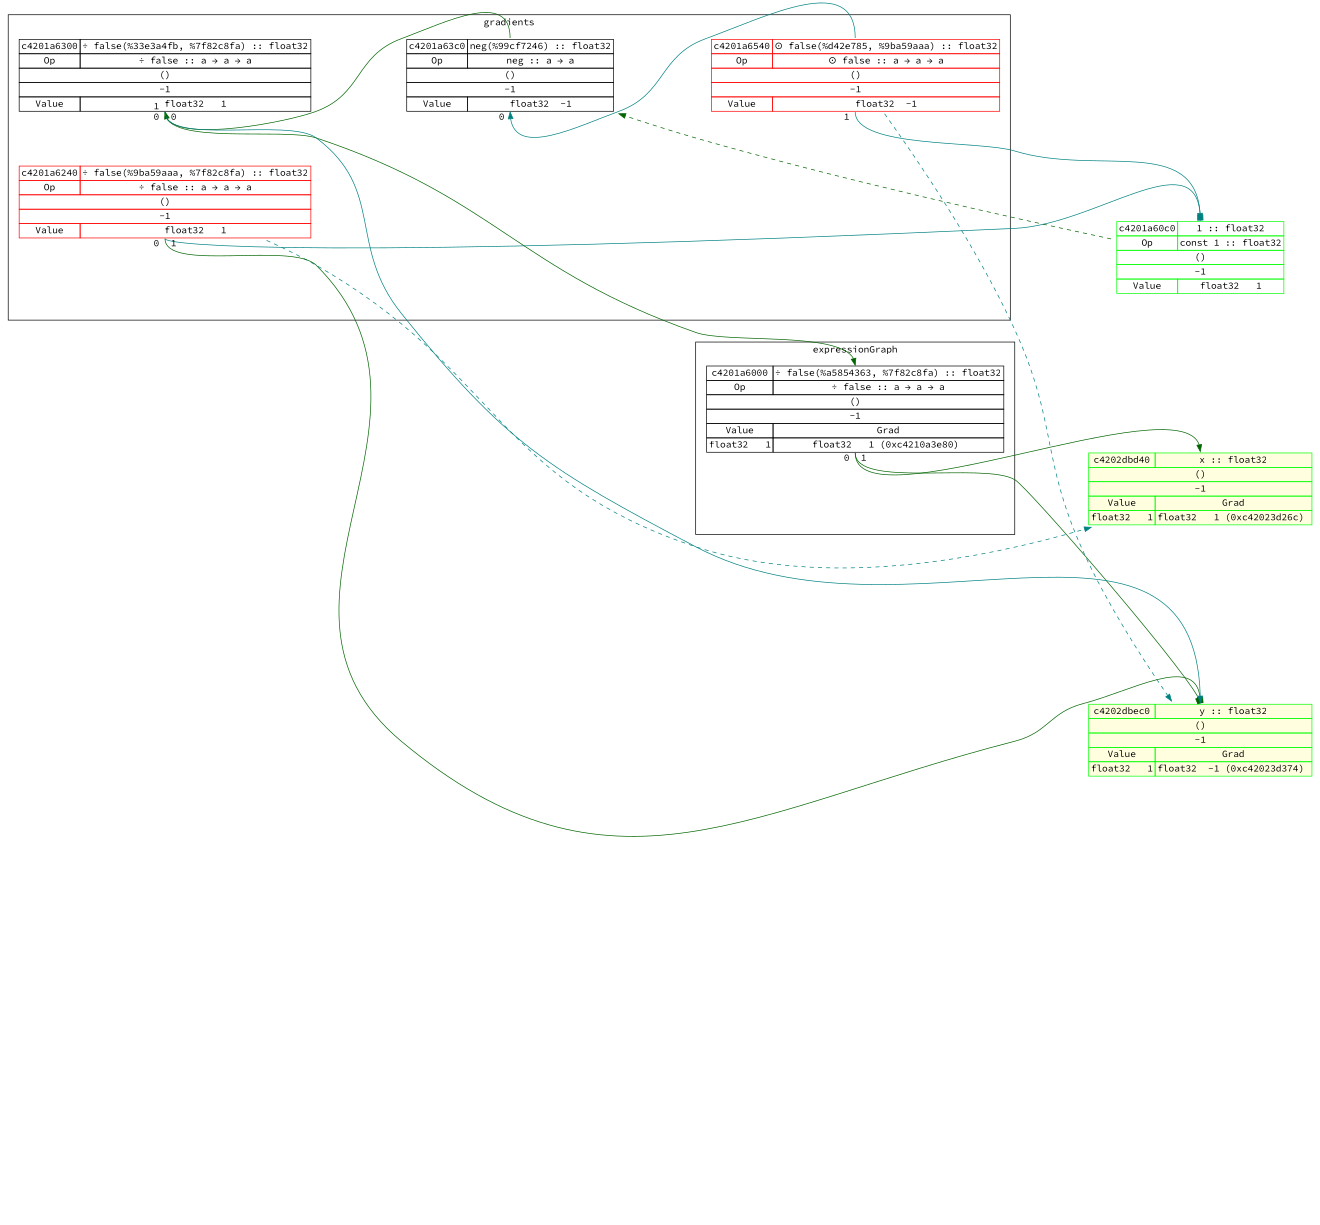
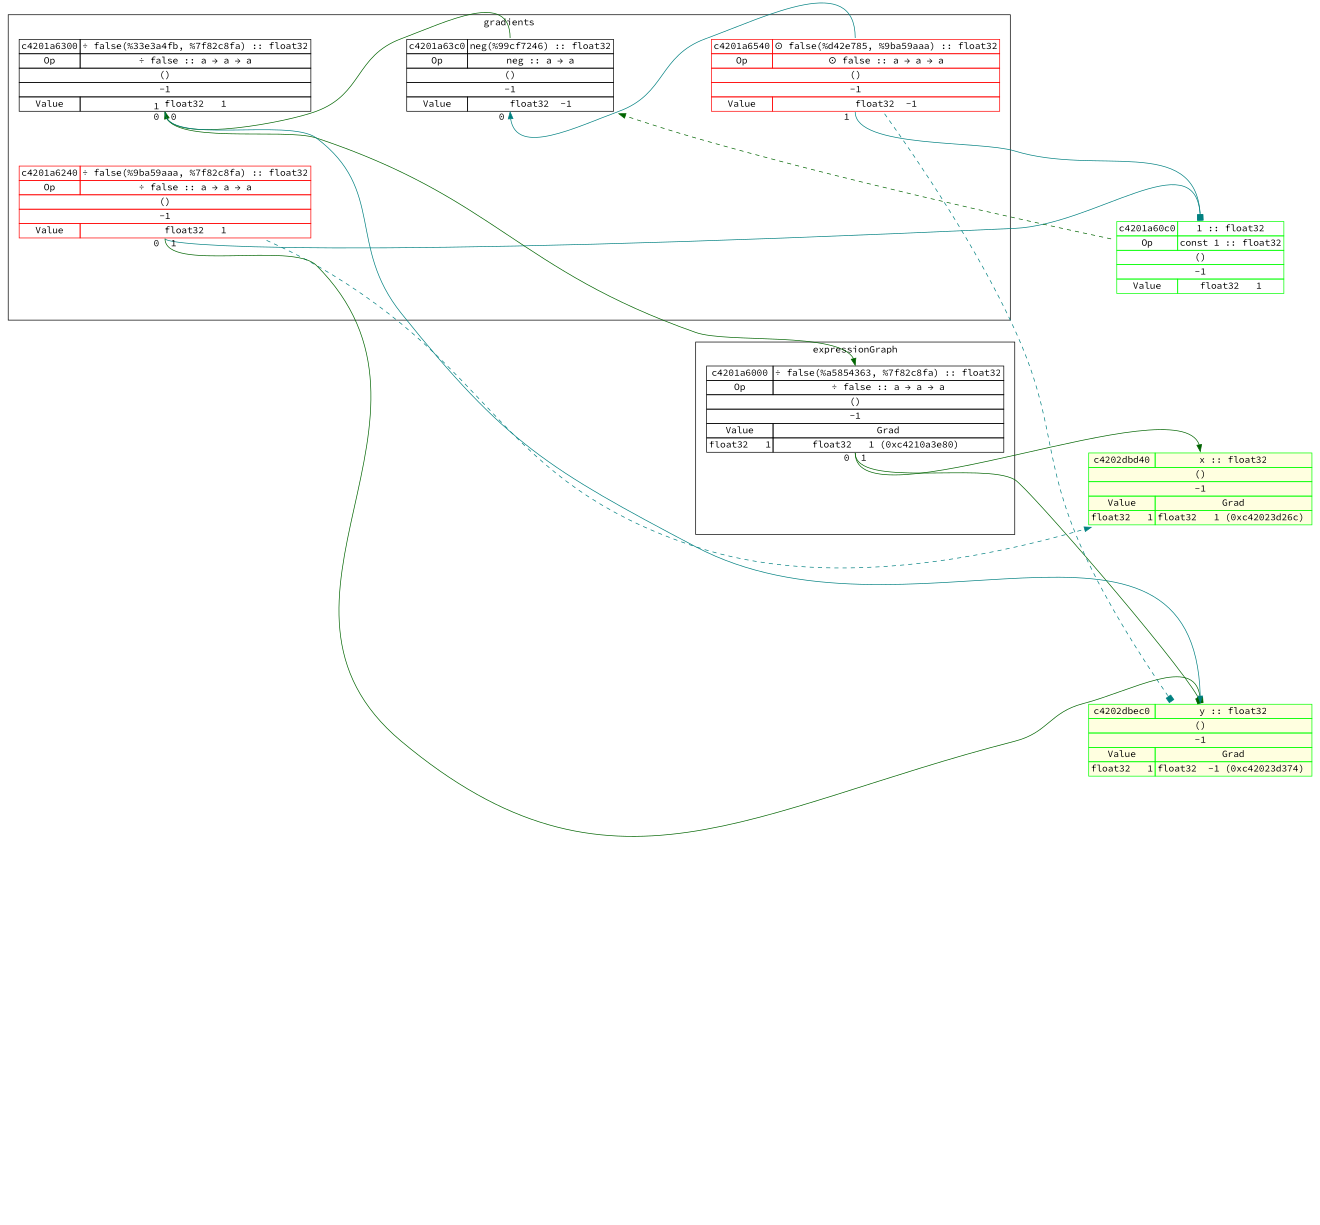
(694, 241) -> (694, 241)
(1040, 399) -> (1040, 399)
